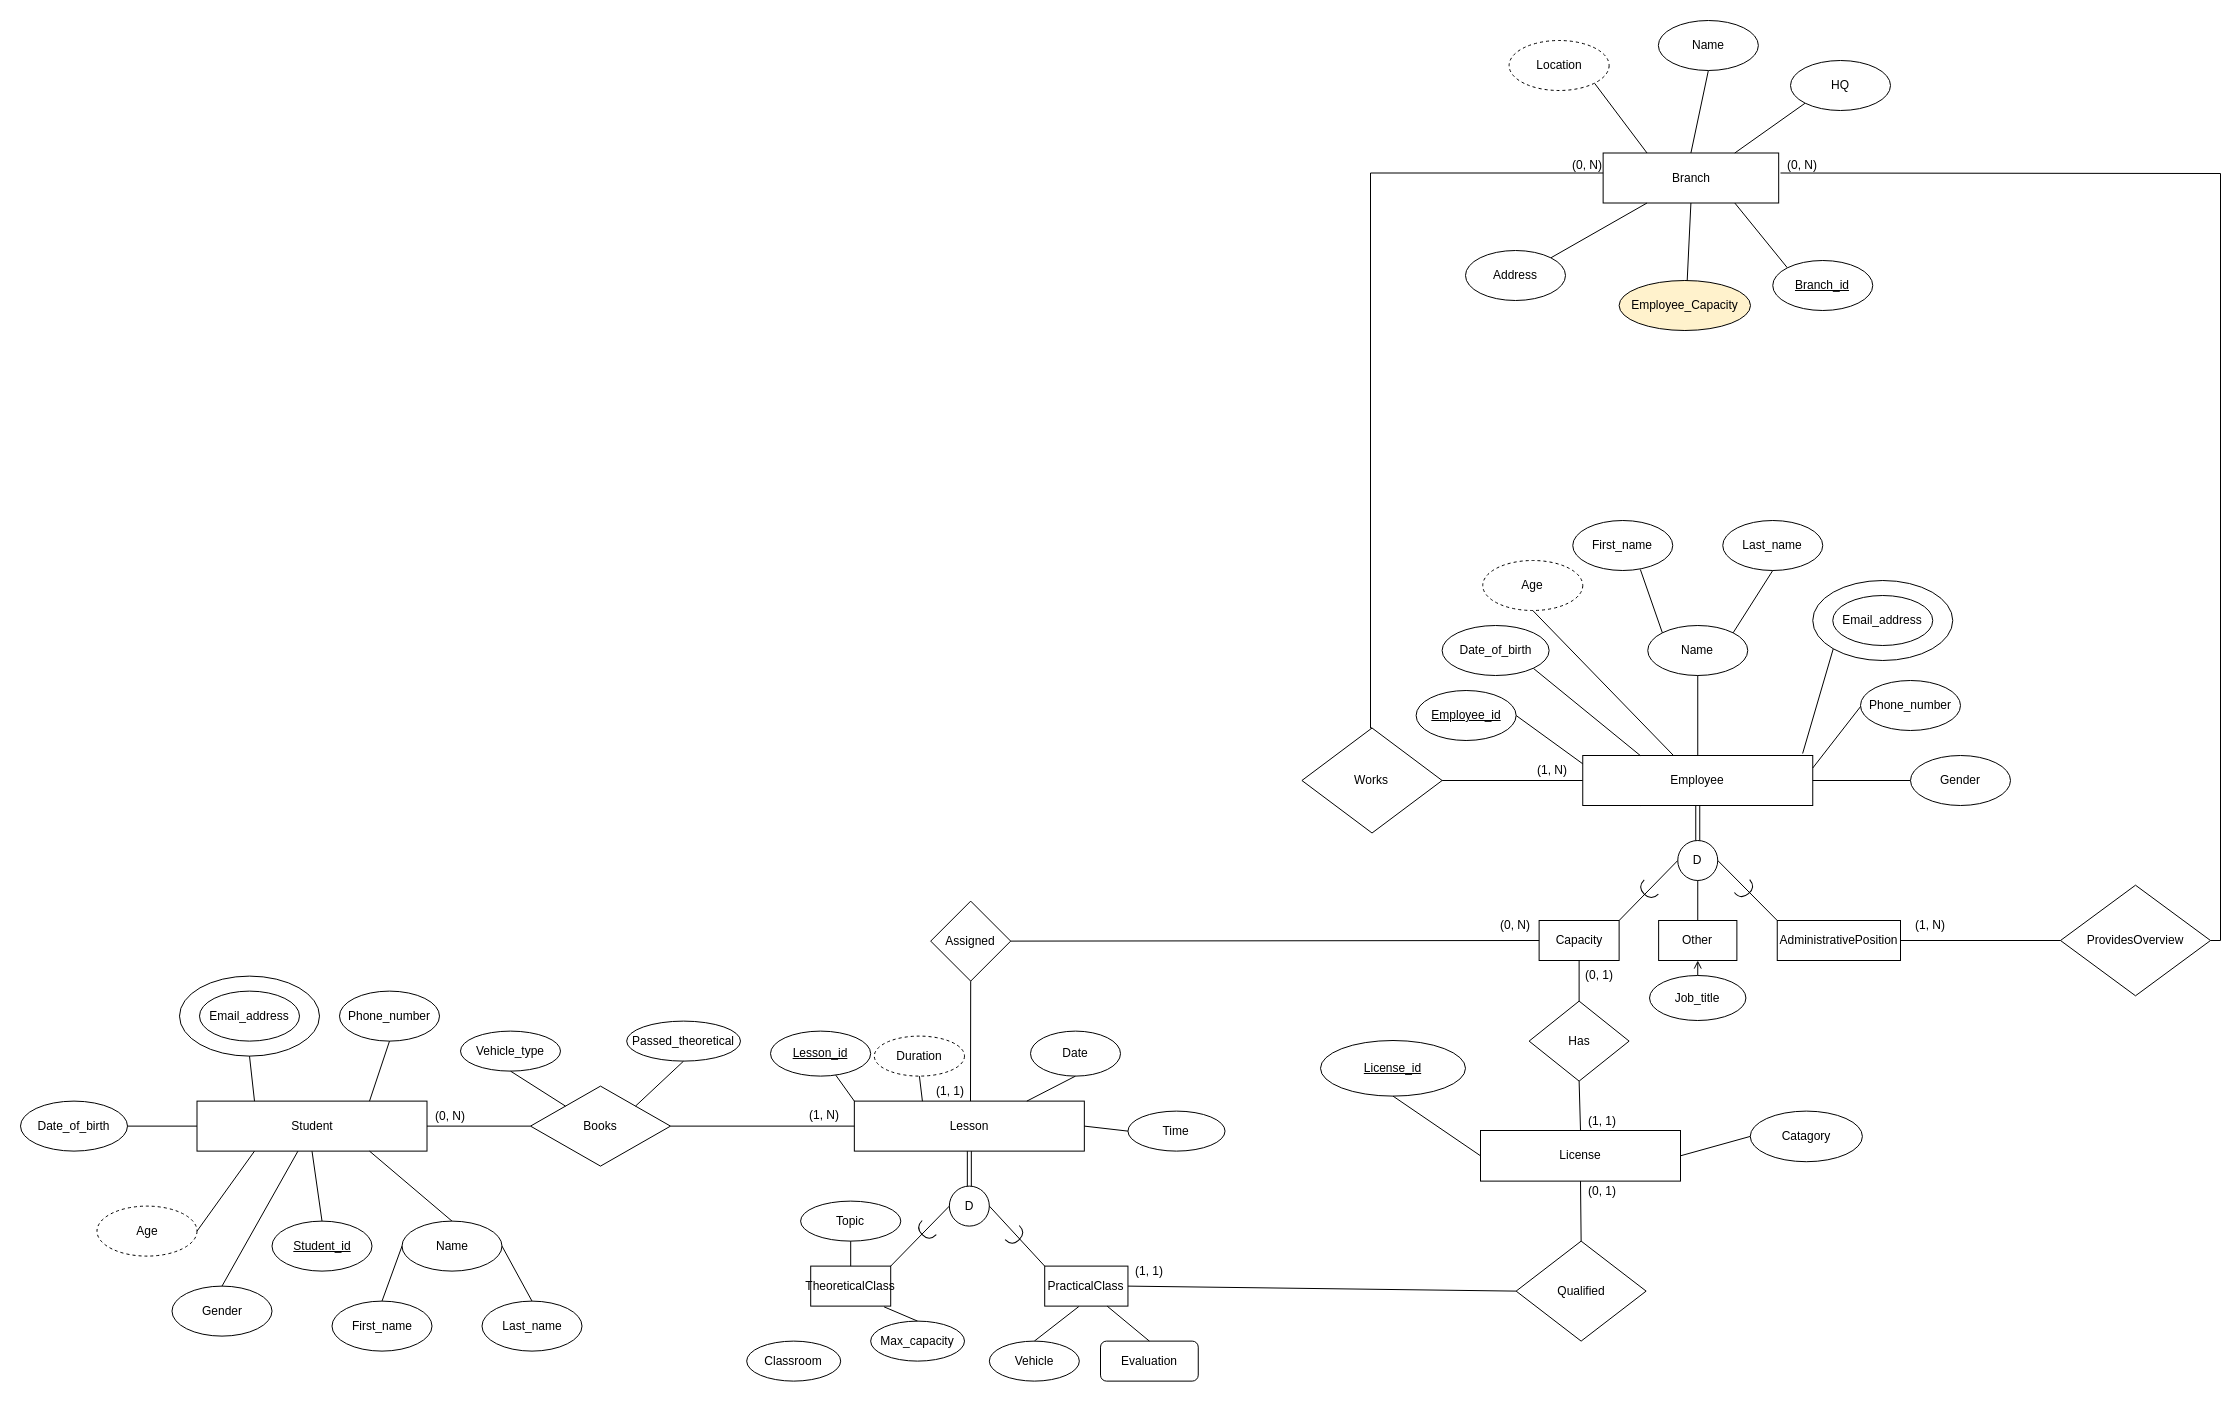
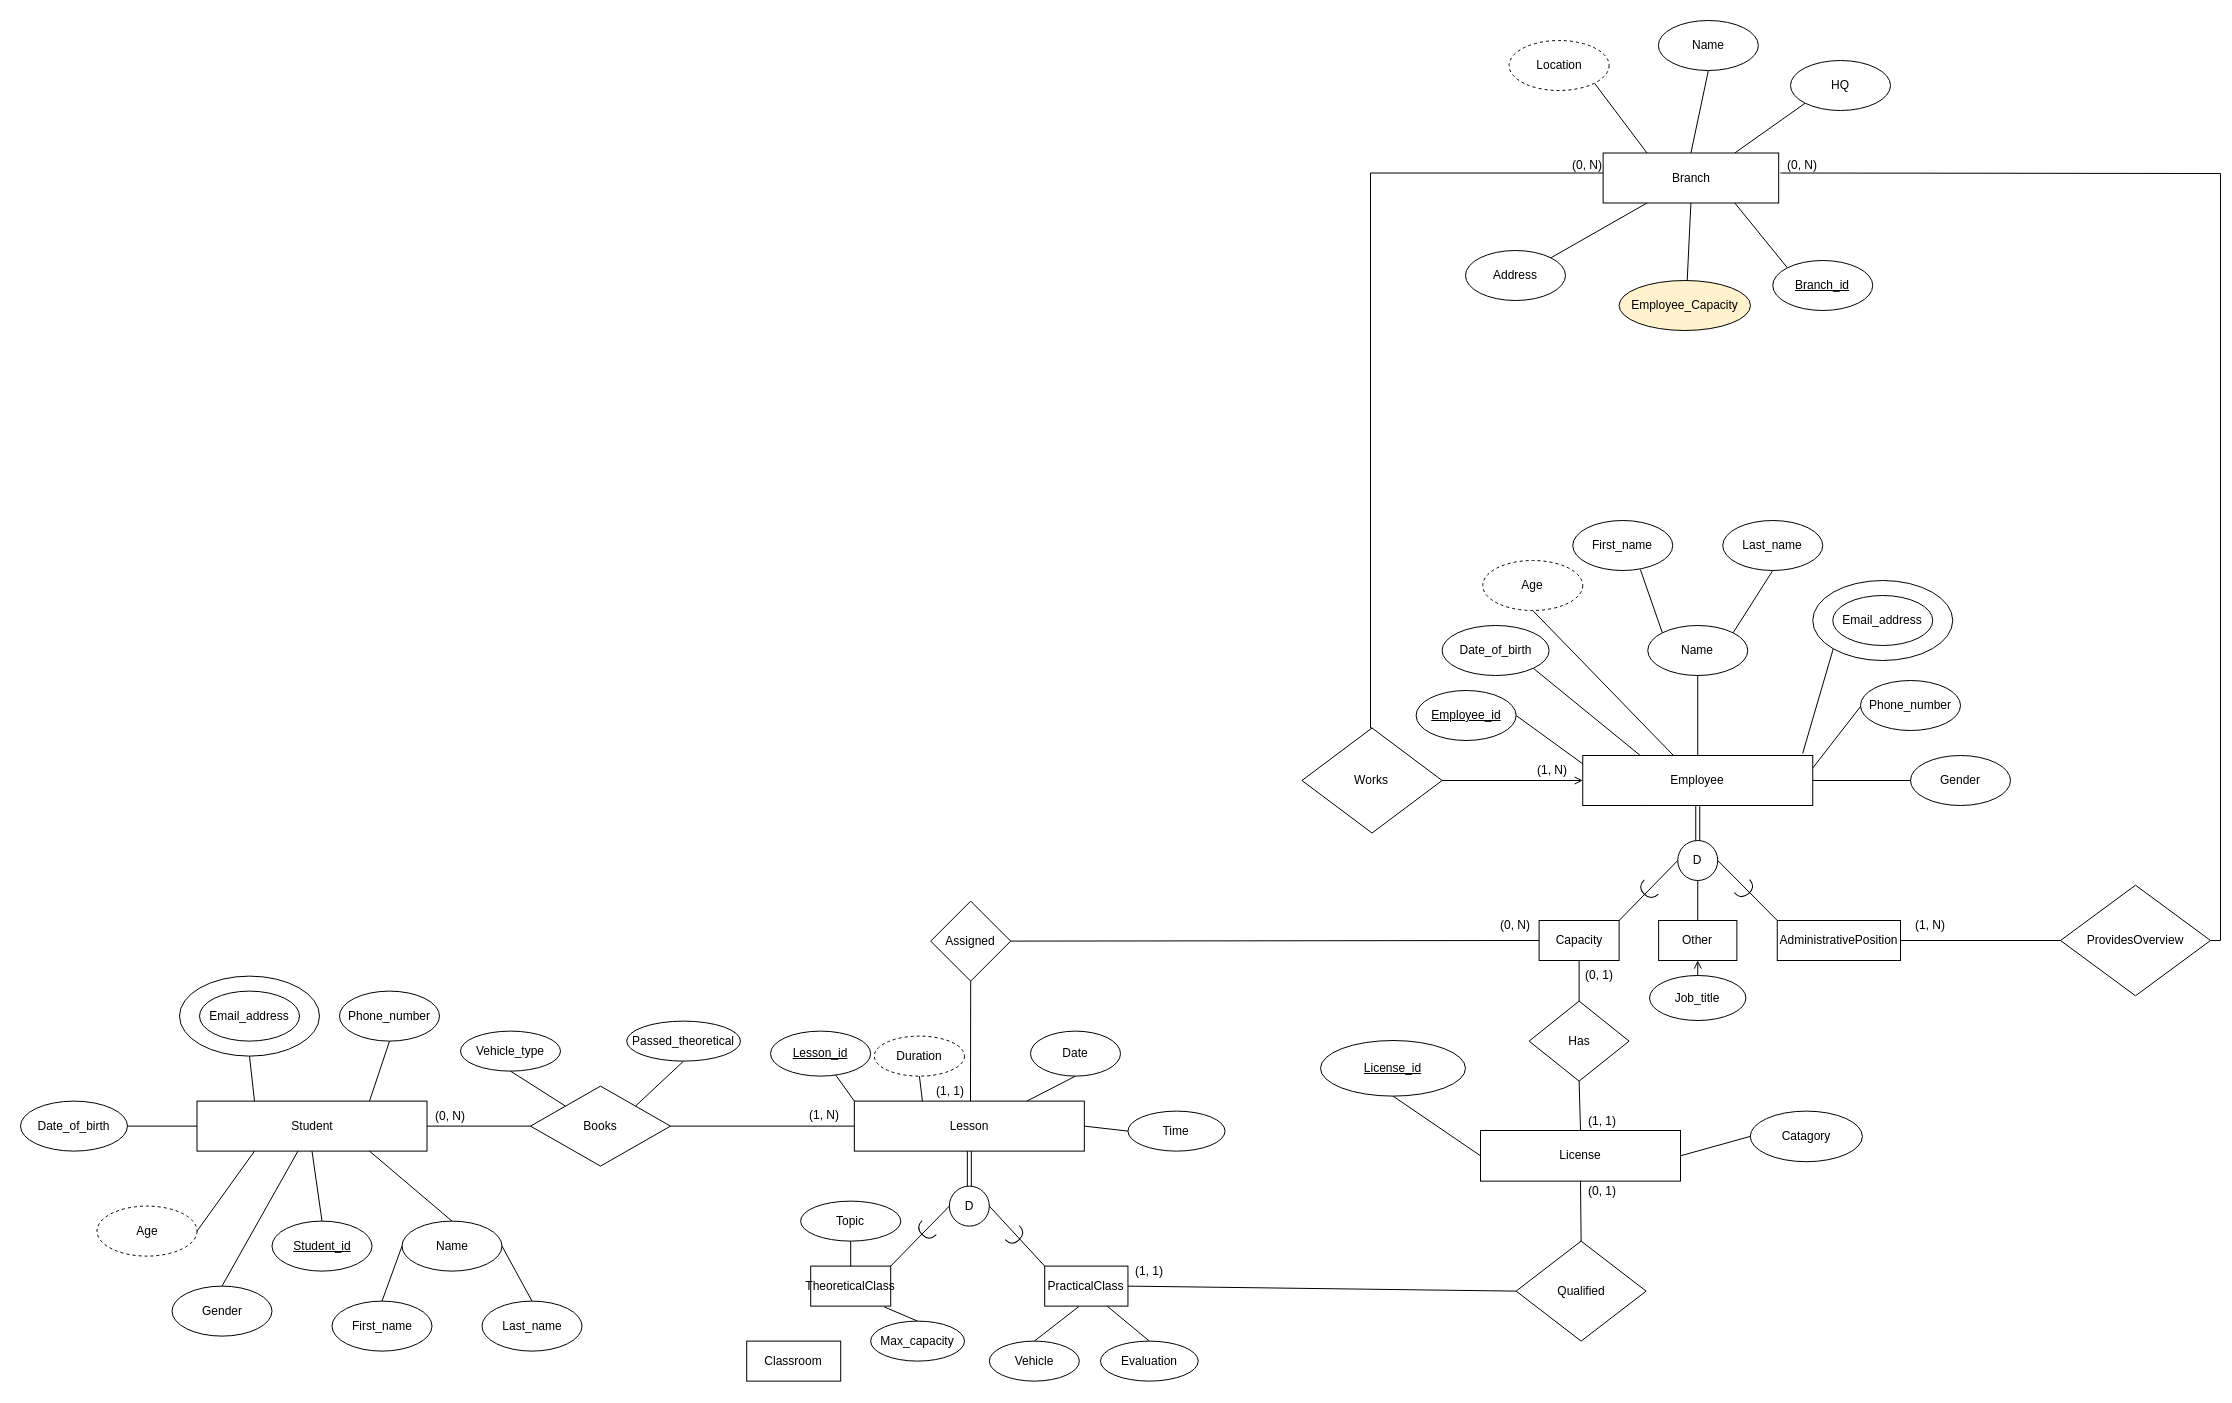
(1578, 781) -> (1578, 781)
(794, 1361) -> (794, 1361)
(1149, 1361) -> (1149, 1361)
